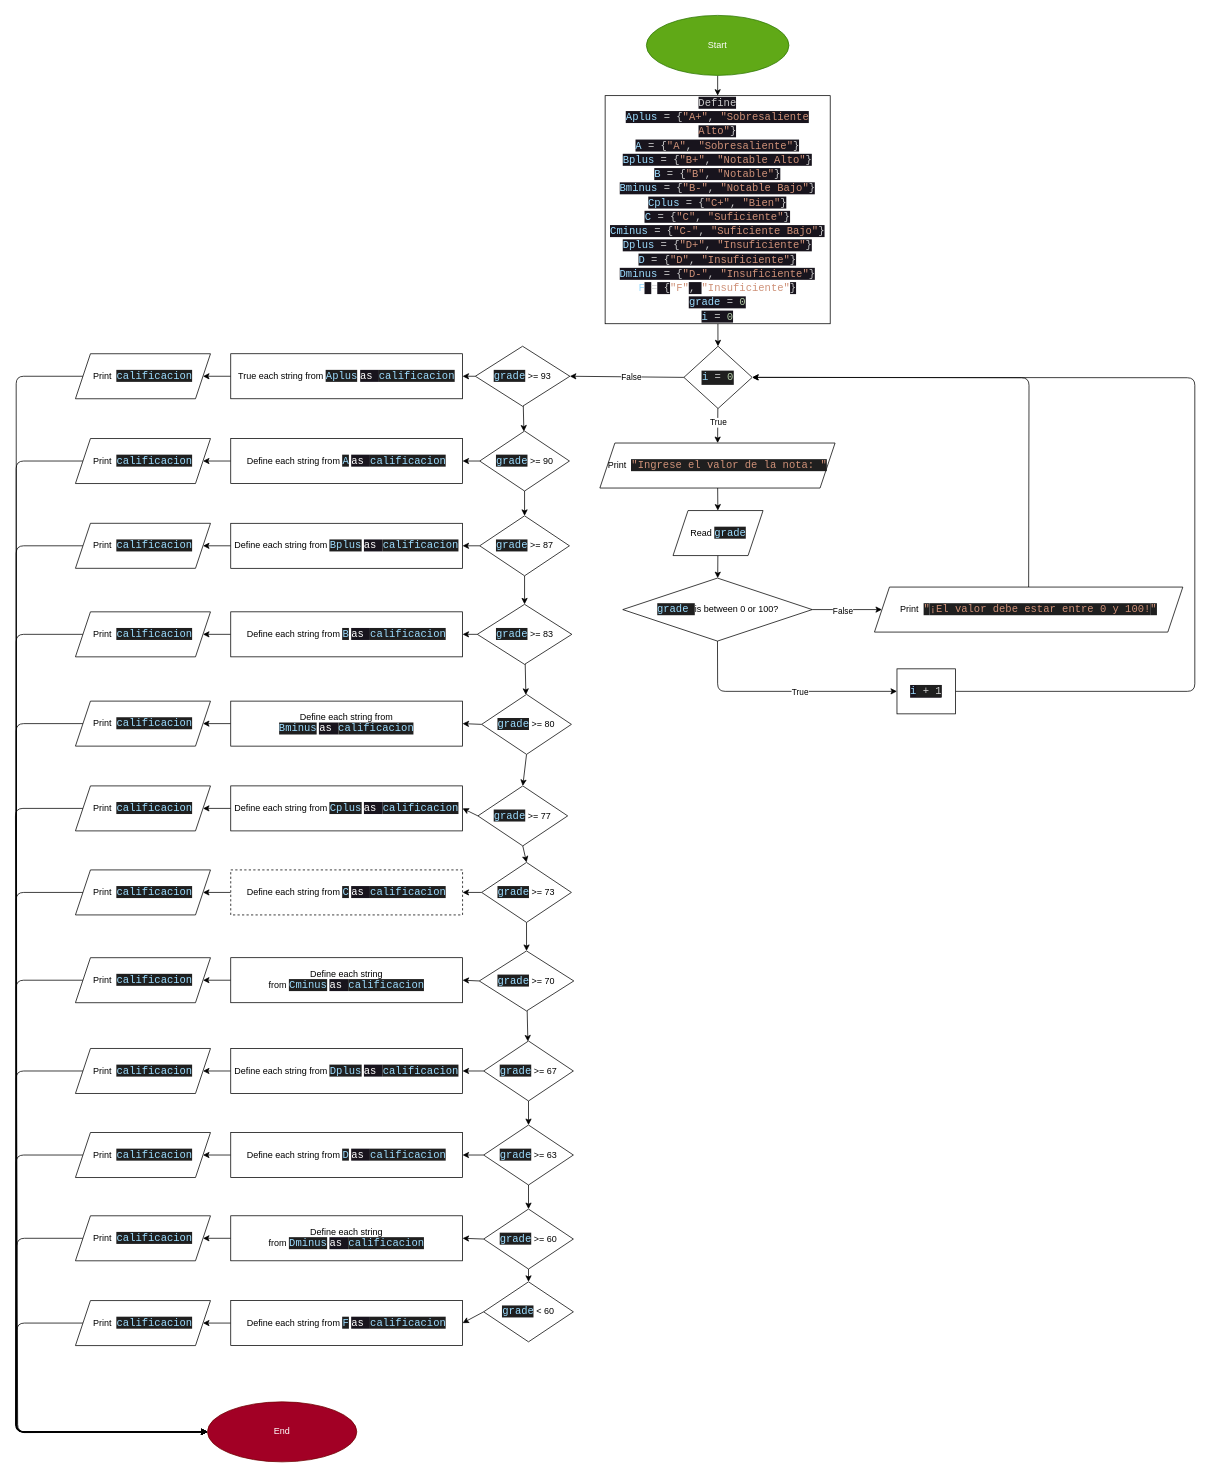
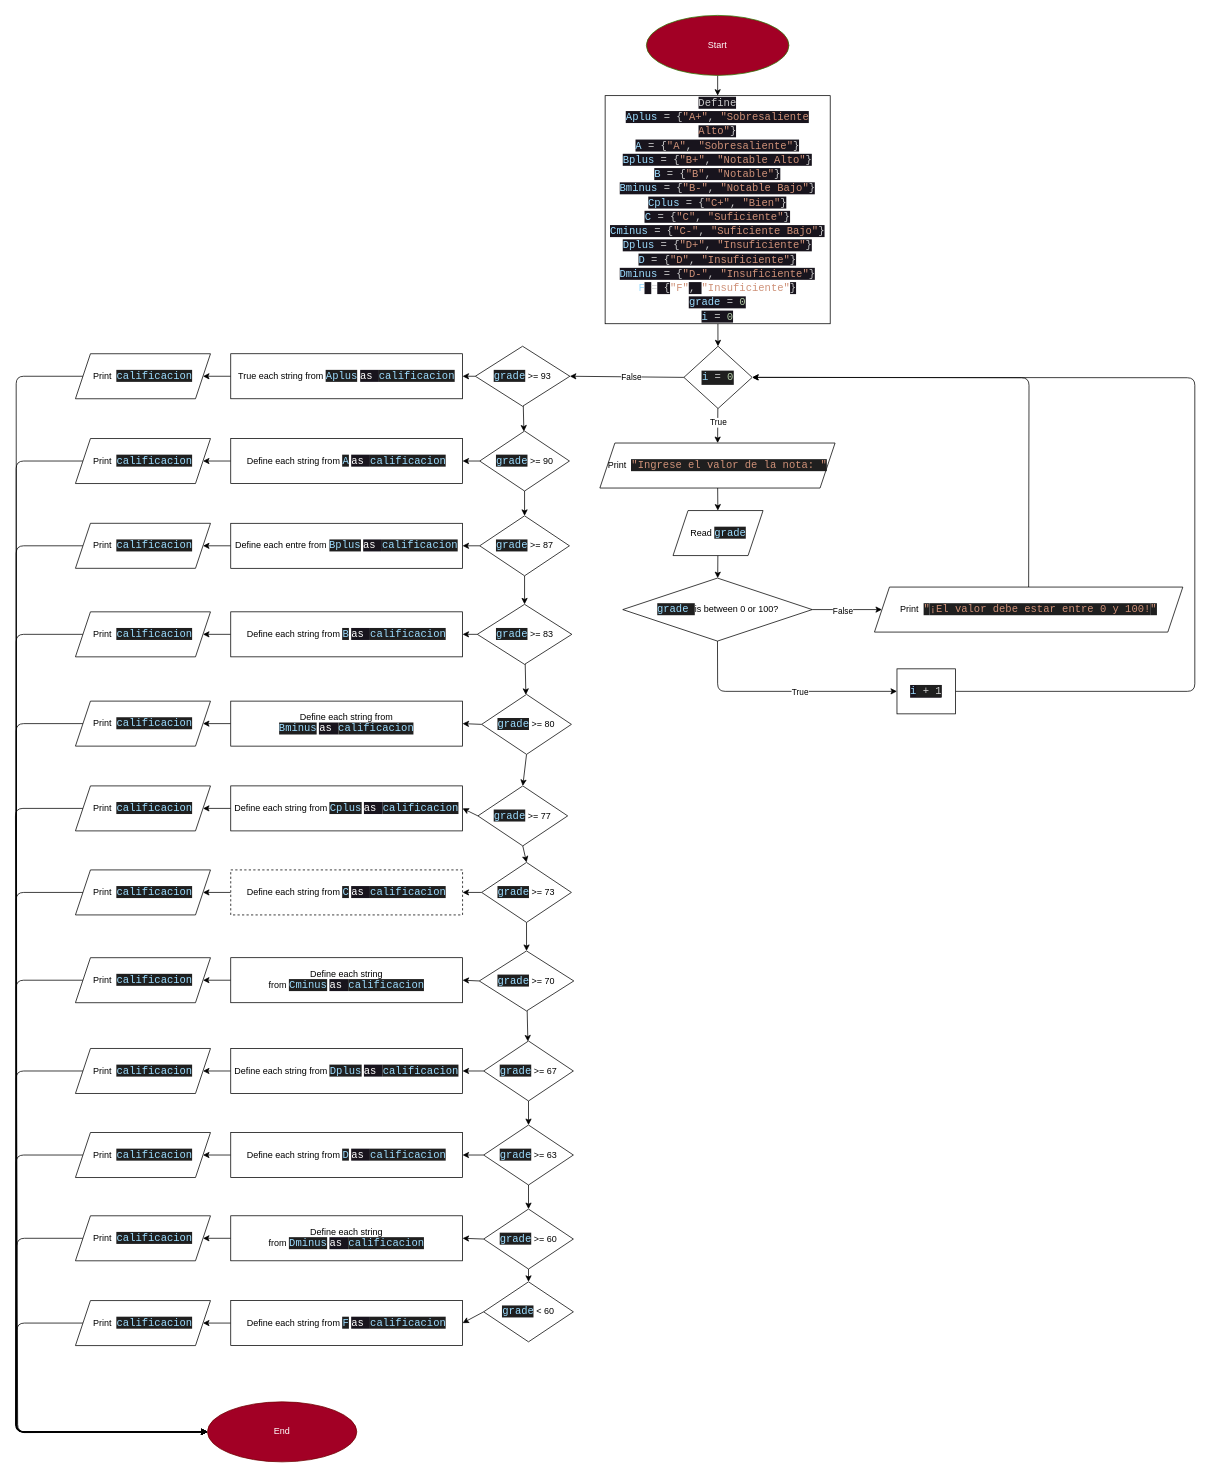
(717, 45) -> (717, 45)
(347, 546) -> (347, 546)
